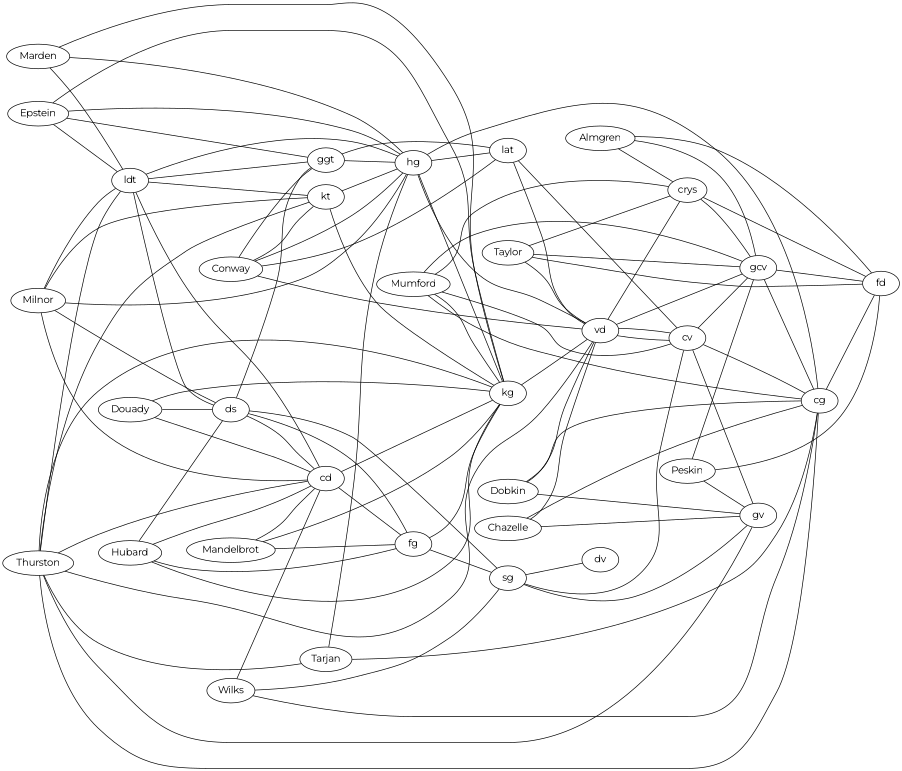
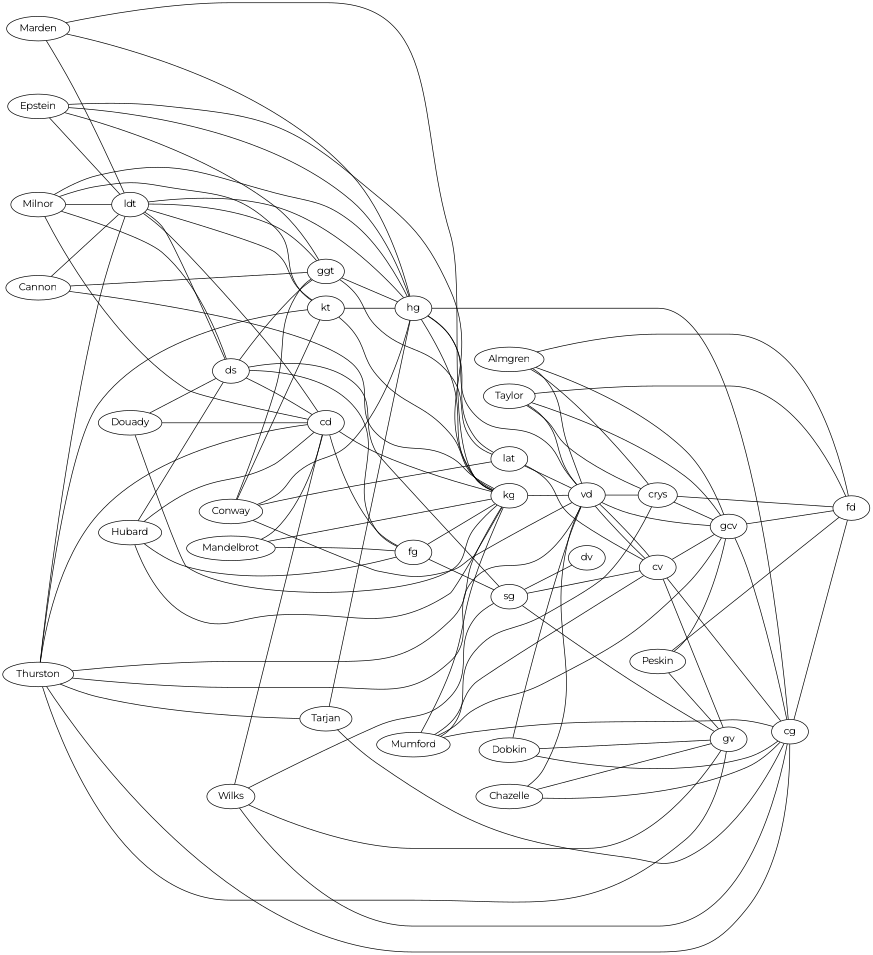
none -> (38, 288)
none -> (562, 423)
none -> (500, 848)
